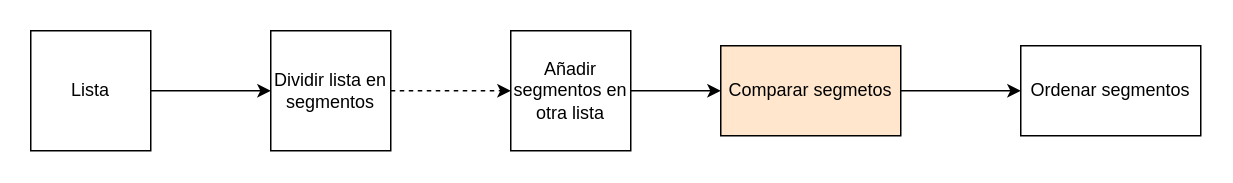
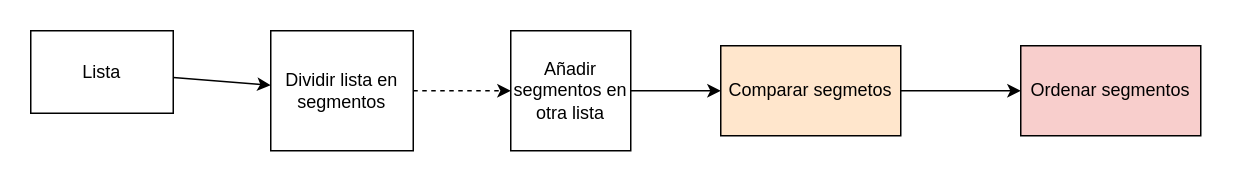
(91, 91) -> (102, 72)
(331, 91) -> (342, 91)
(1111, 91) -> (1111, 91)
